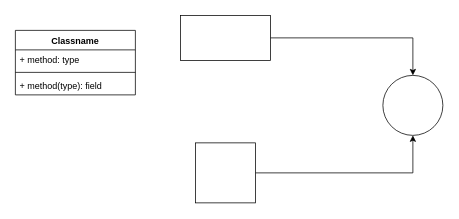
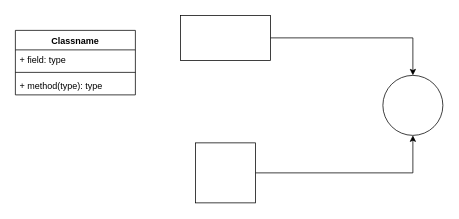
(52, 61) -> (47, 61)
(67, 86) -> (67, 86)
